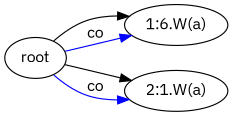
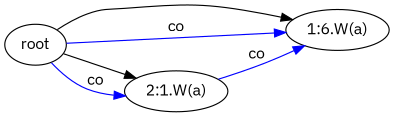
none -> (257, 66)
